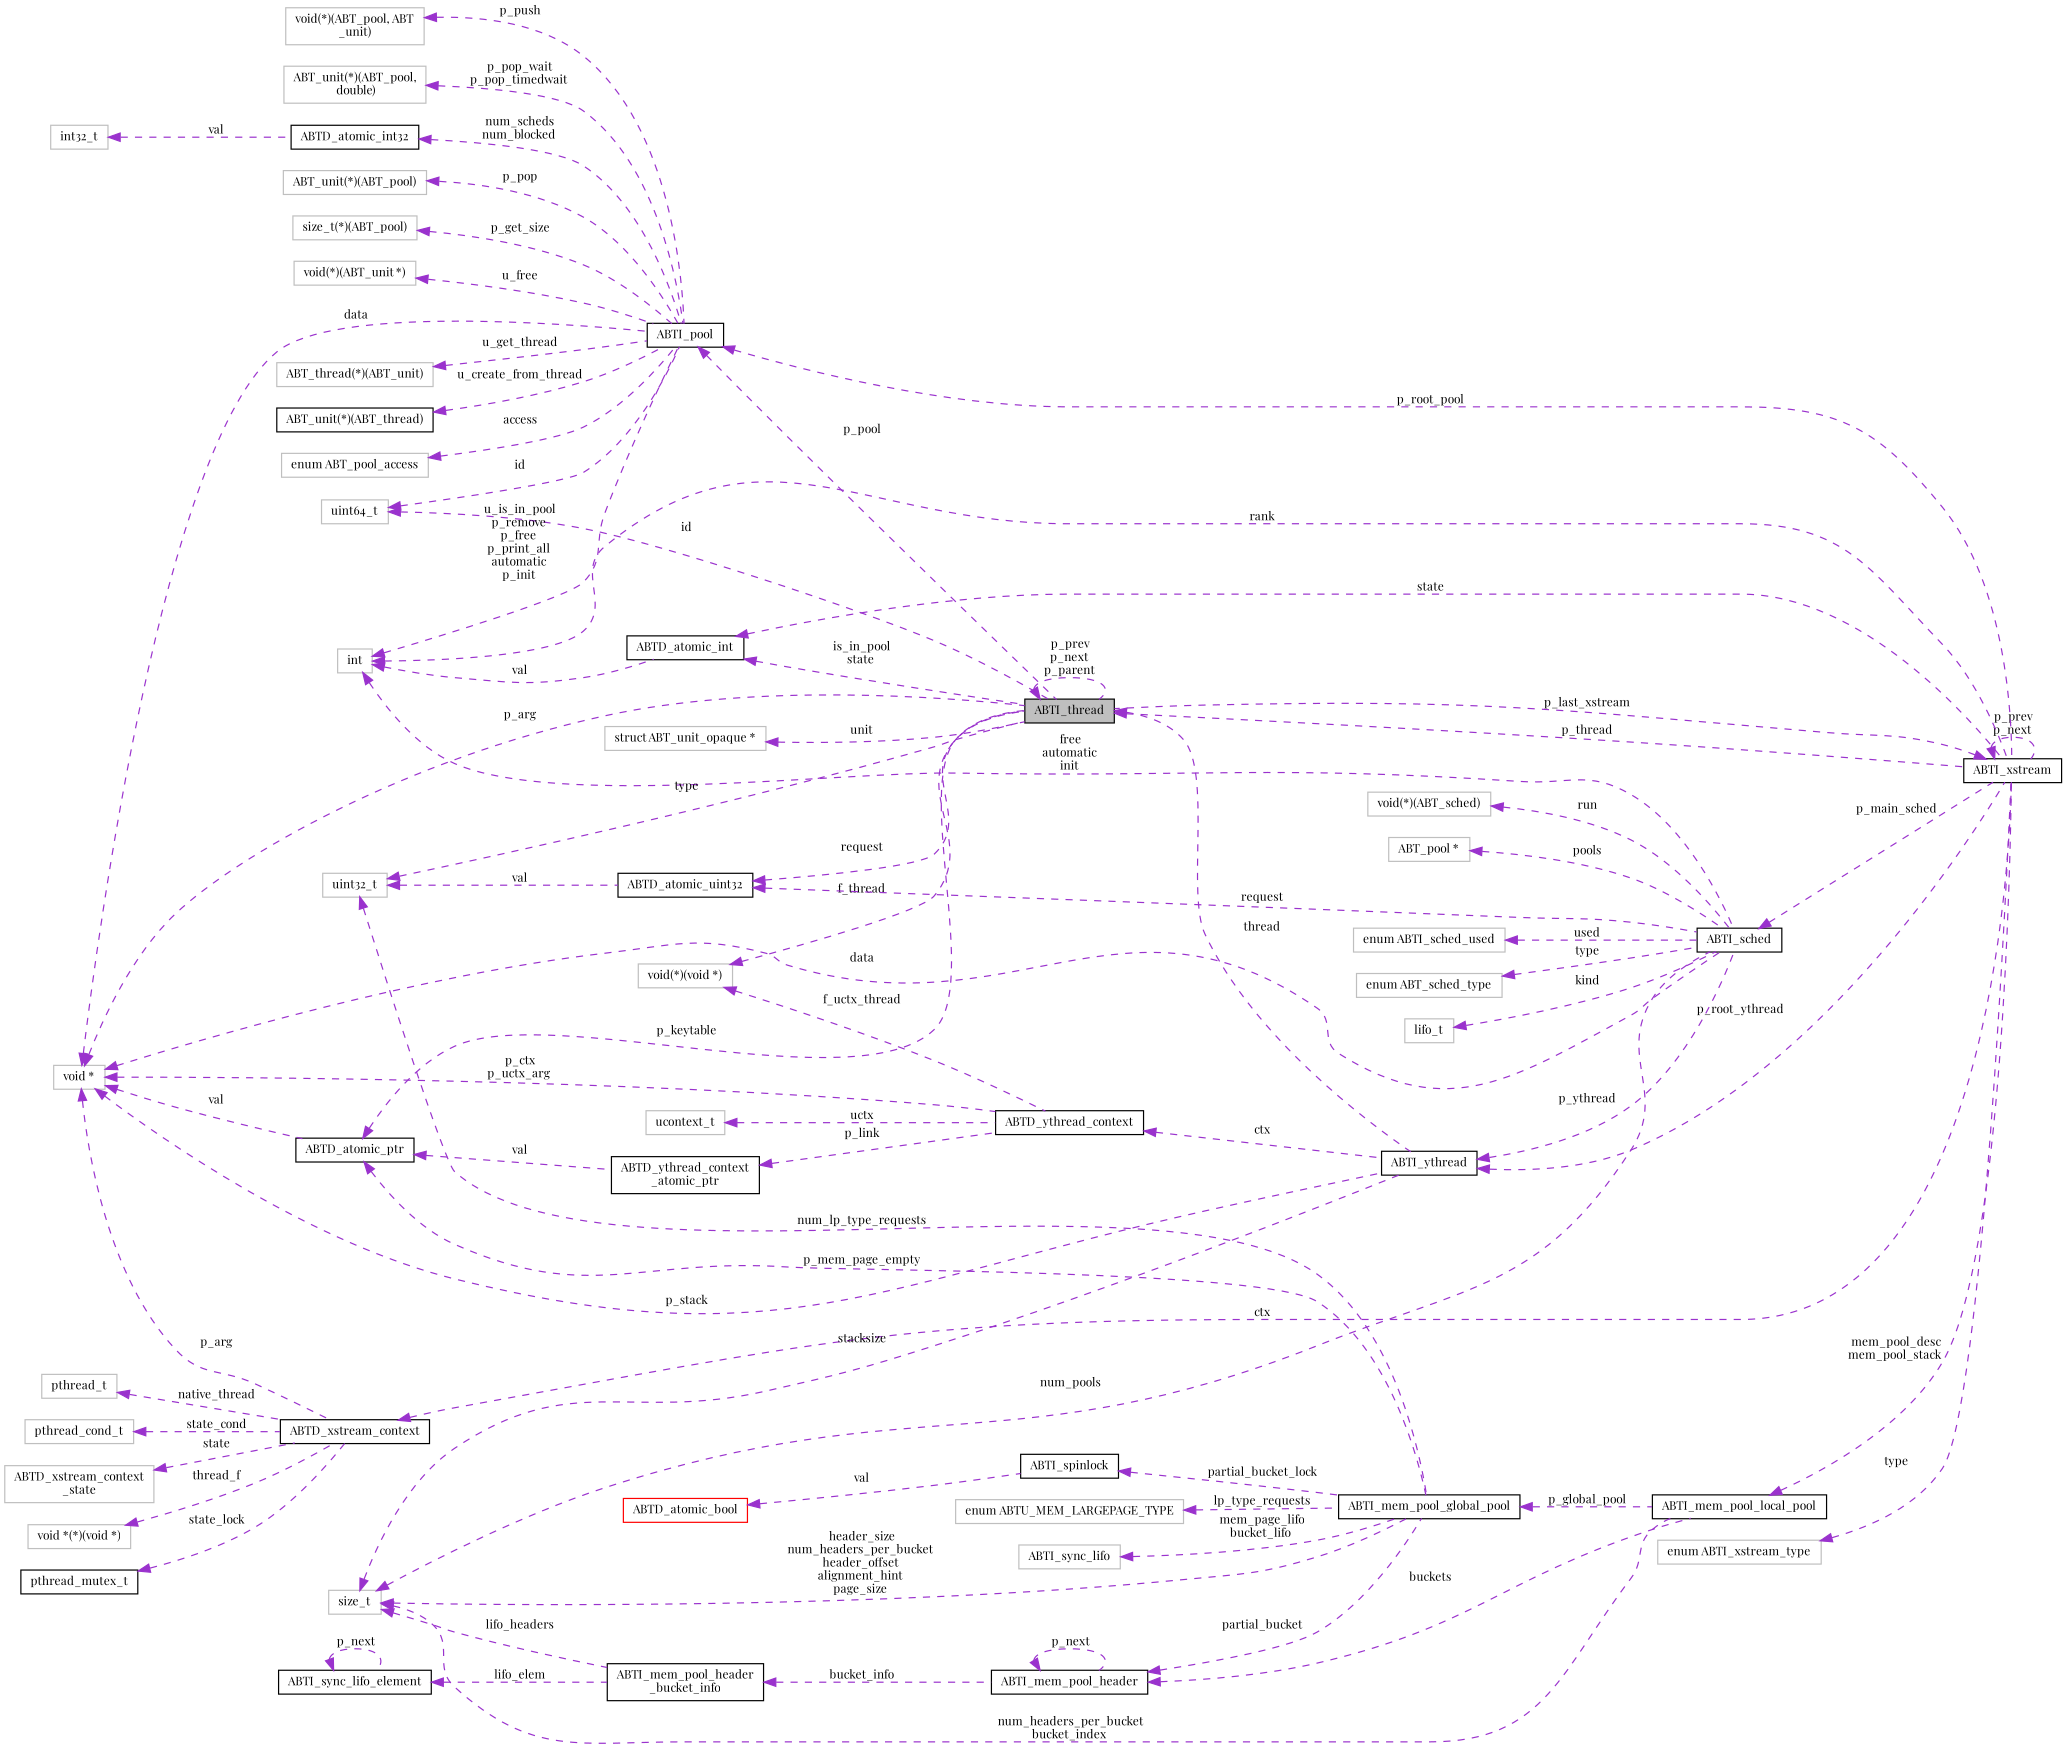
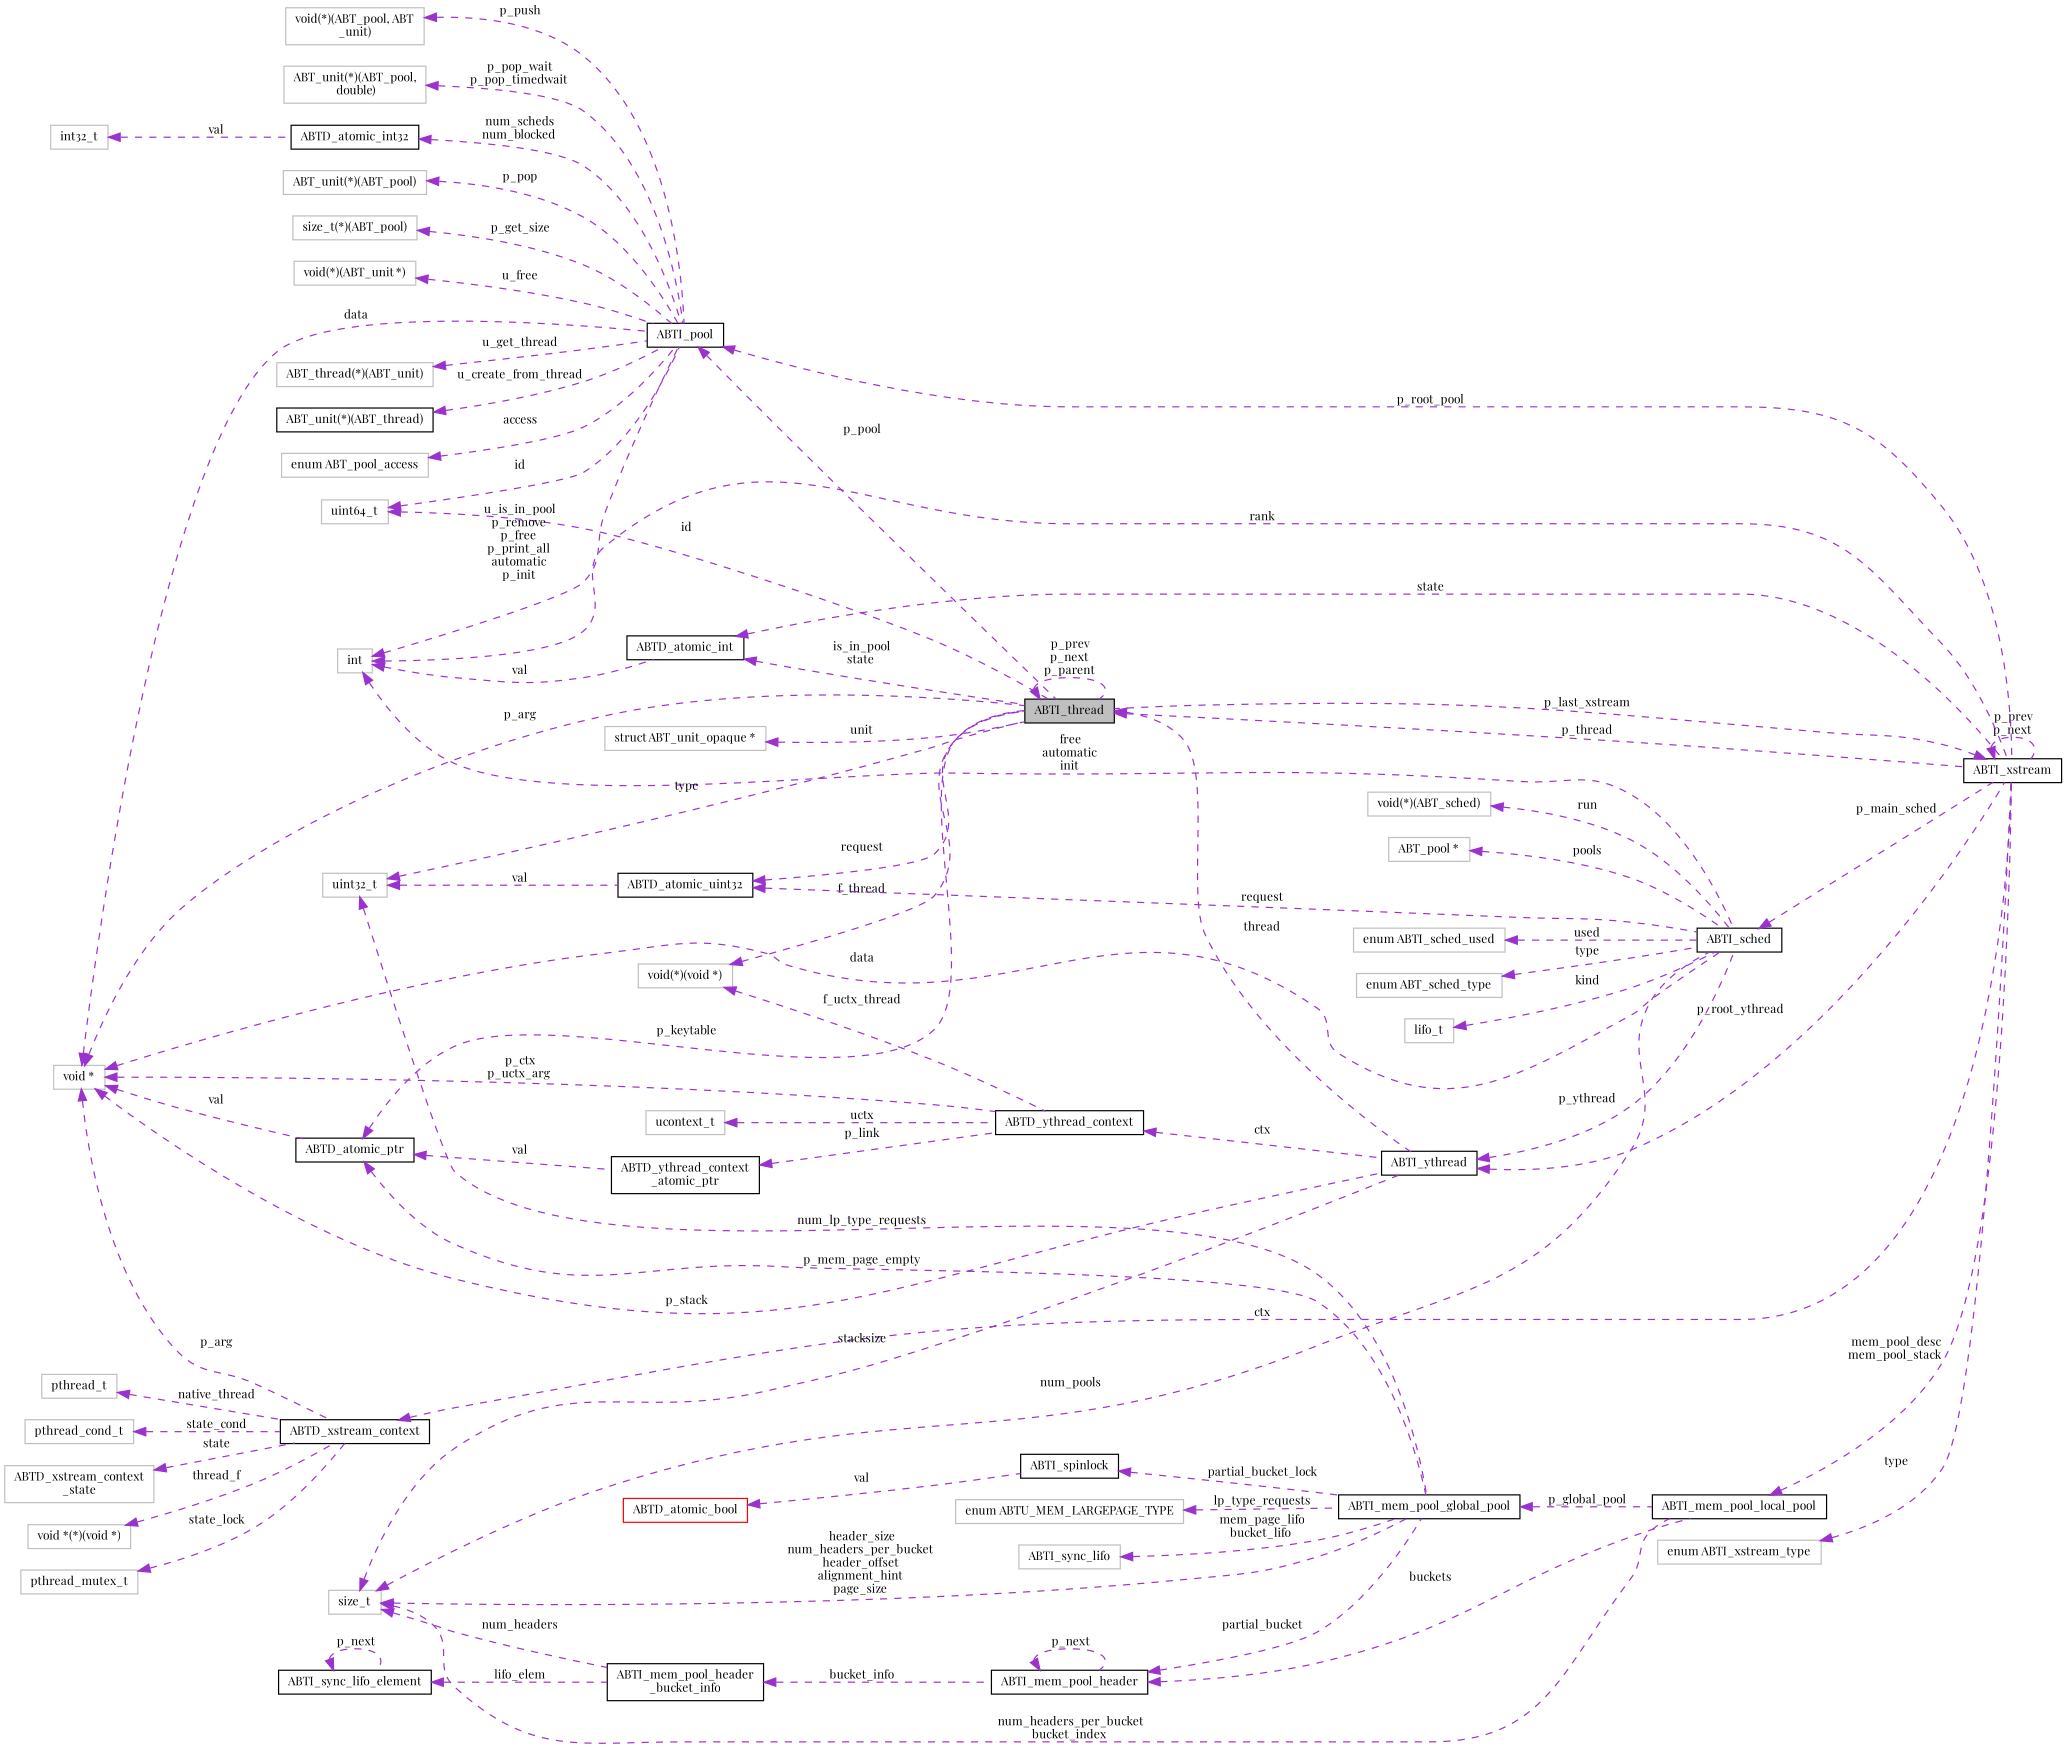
(79, 1582) -> (79, 1582)
(519, 1625) -> (519, 1625)
